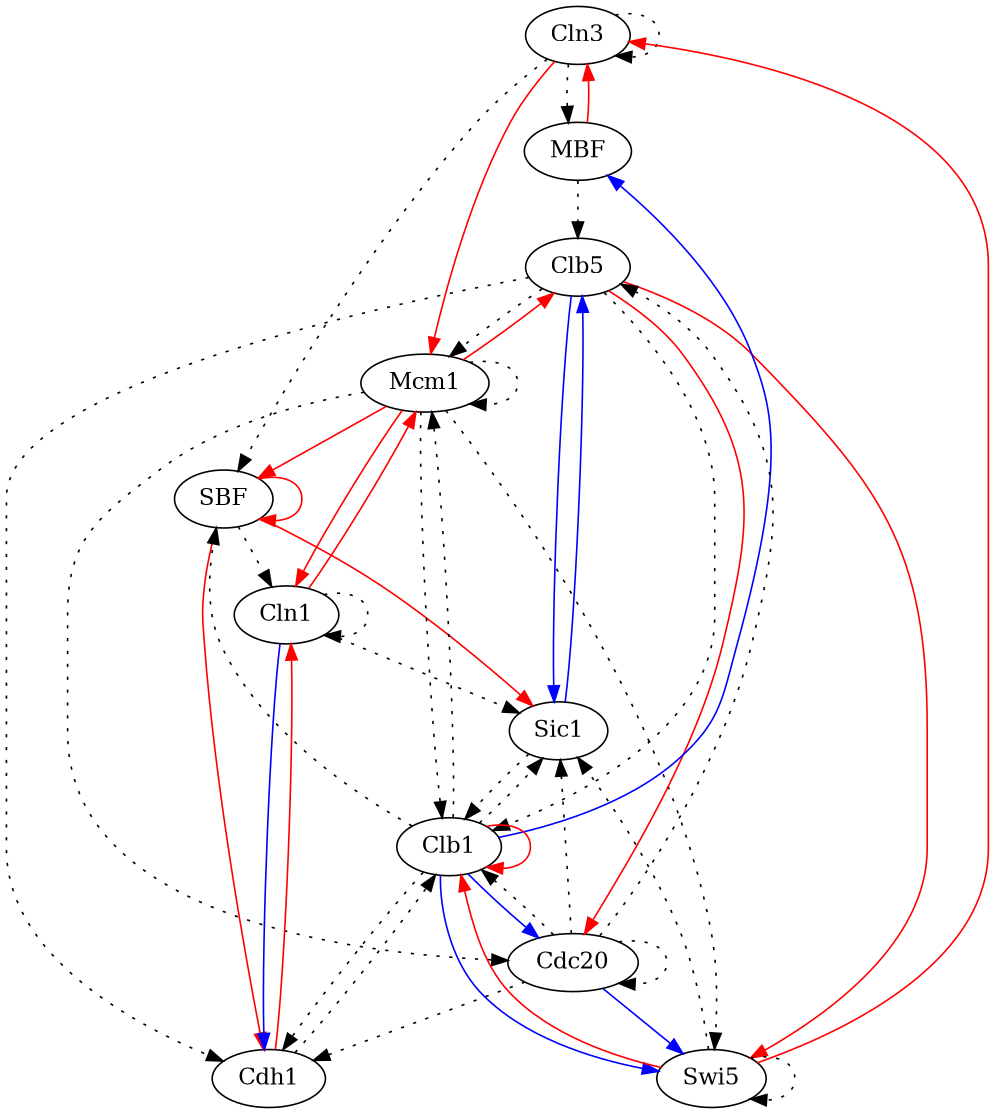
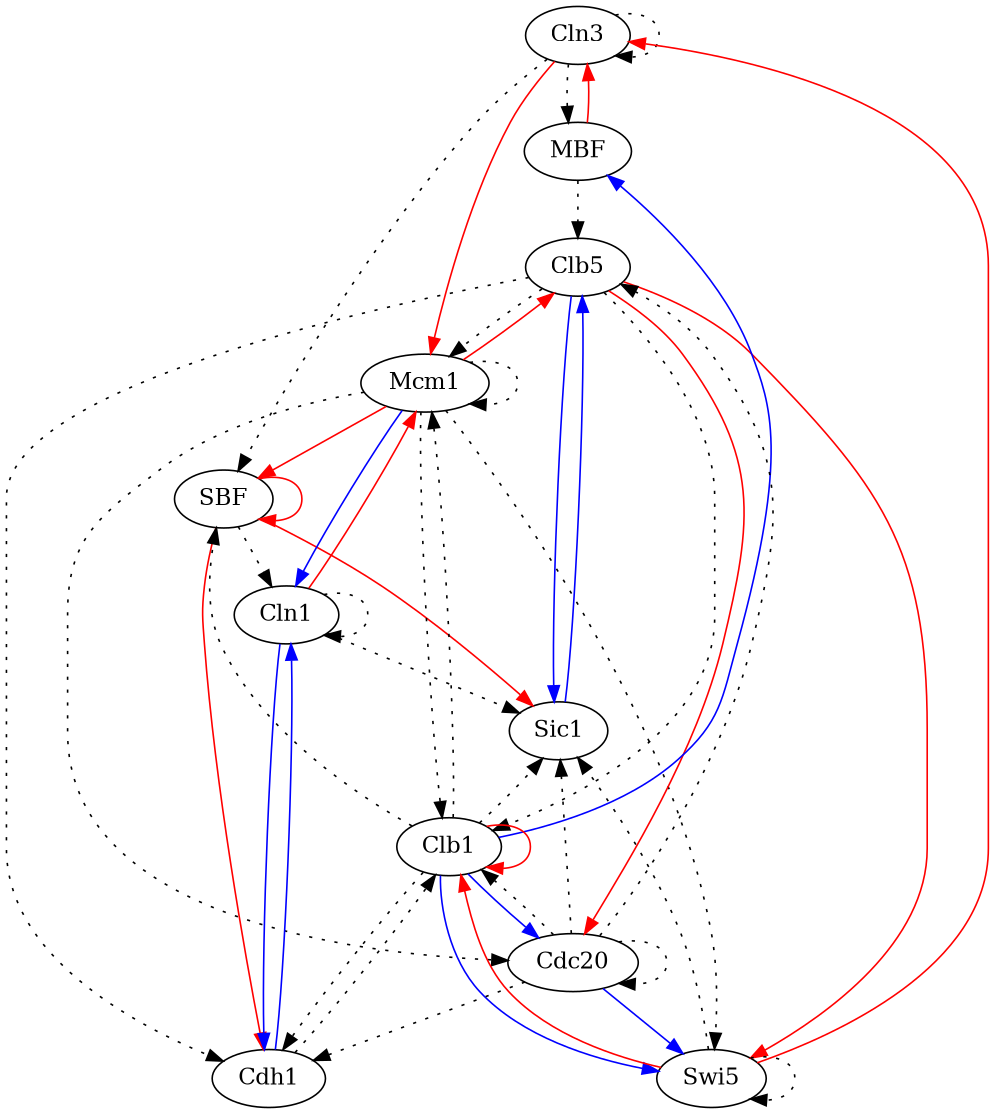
(351, 489) -> (351, 489)
(502, 780) -> none
(288, 855) -> (288, 855)
